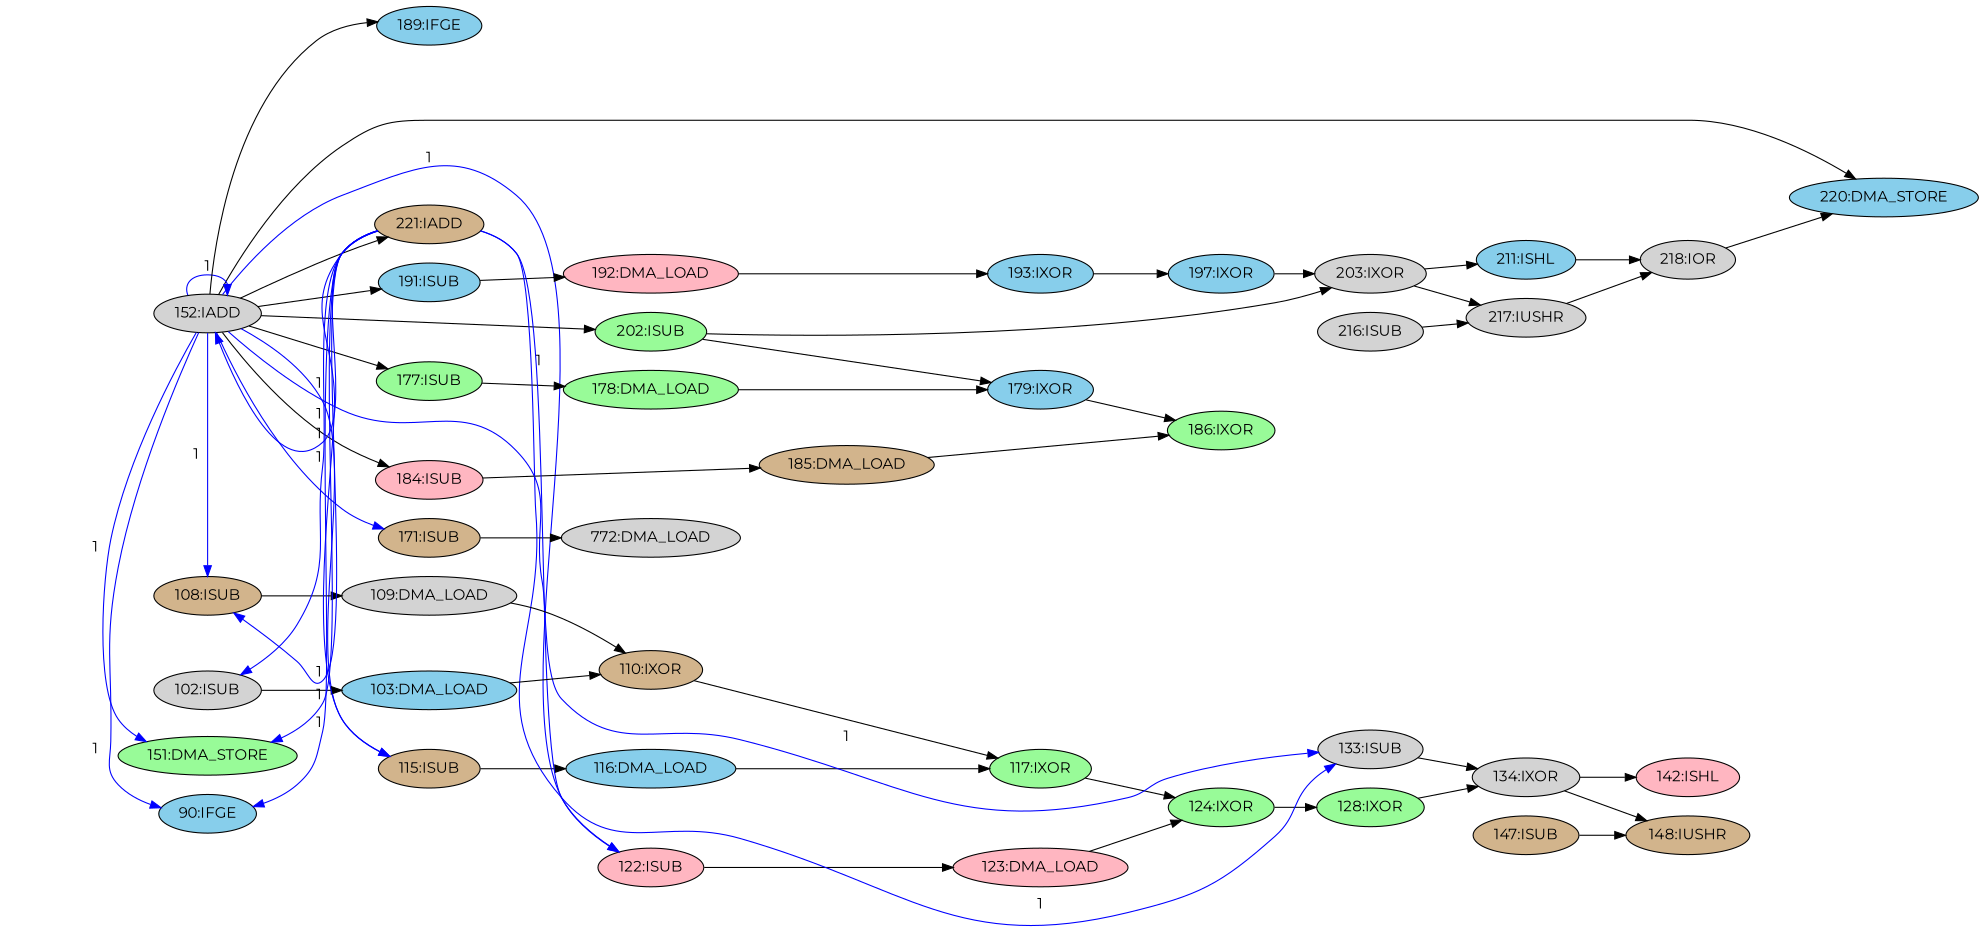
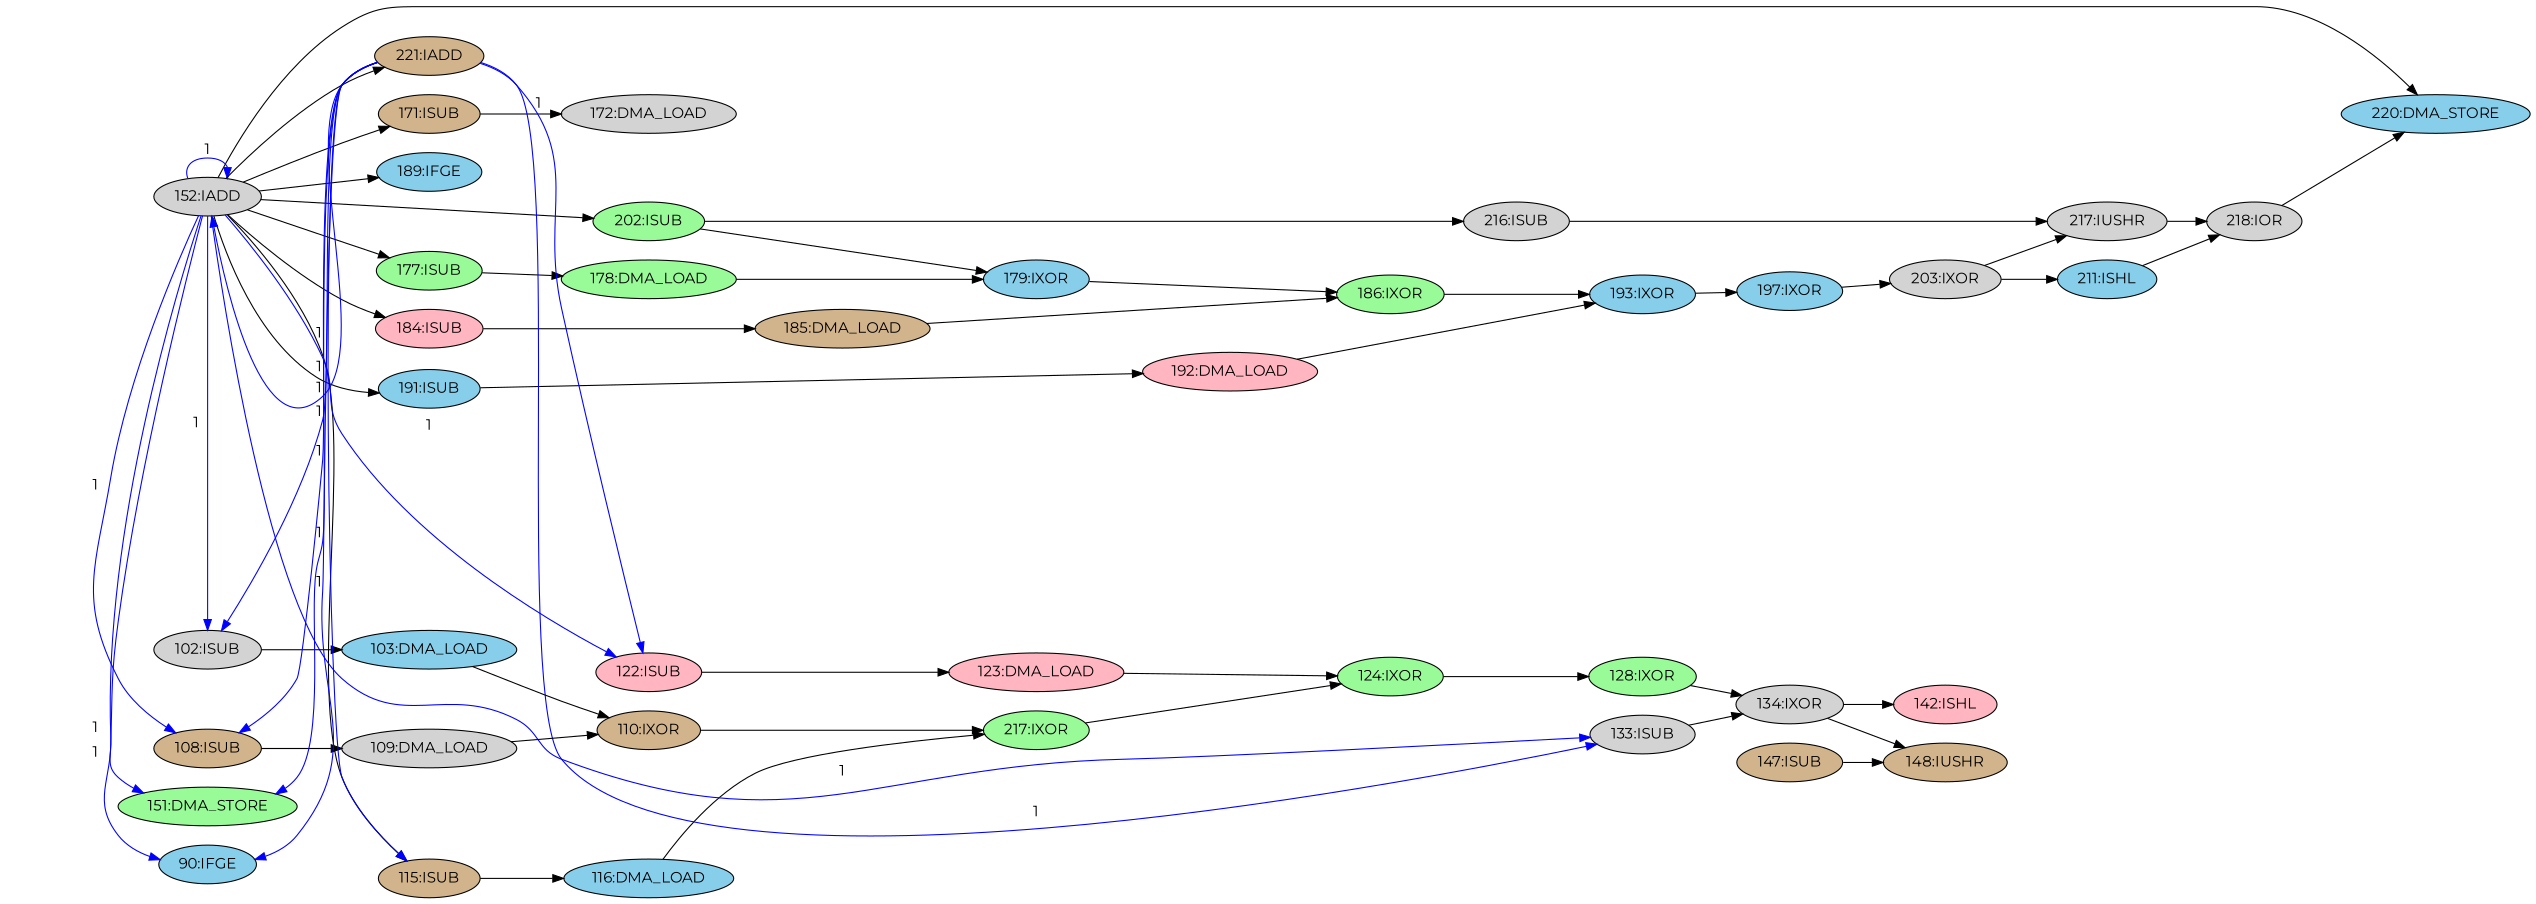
none -> (1511, 294)
(1015, 330) -> (1079, 221)
none -> (208, 418)
(291, 458) -> (311, 155)
(333, 530) -> (332, 529)
(651, 538) -> (649, 114)
(1041, 769) -> (1036, 730)
